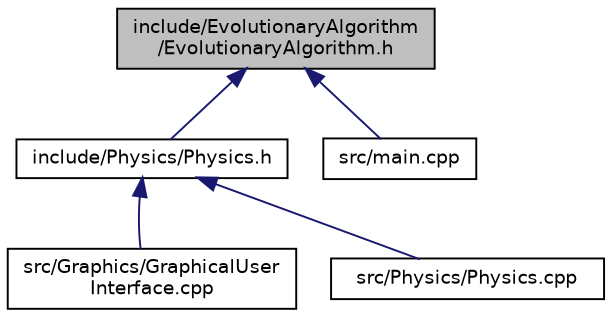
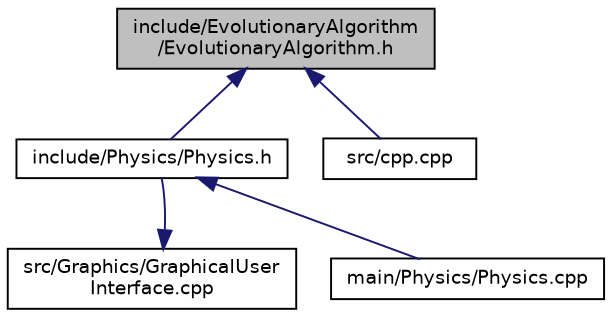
(400, 159) -> (400, 159)
(139, 223) -> (165, 203)
(468, 279) -> (468, 279)
